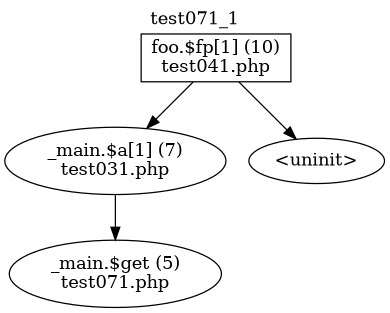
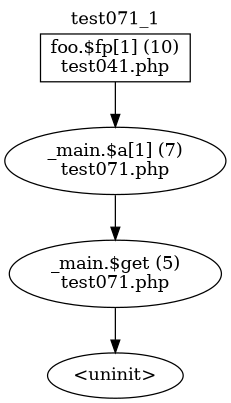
(263, 106) -> (115, 324)
(115, 161) -> (115, 161)
